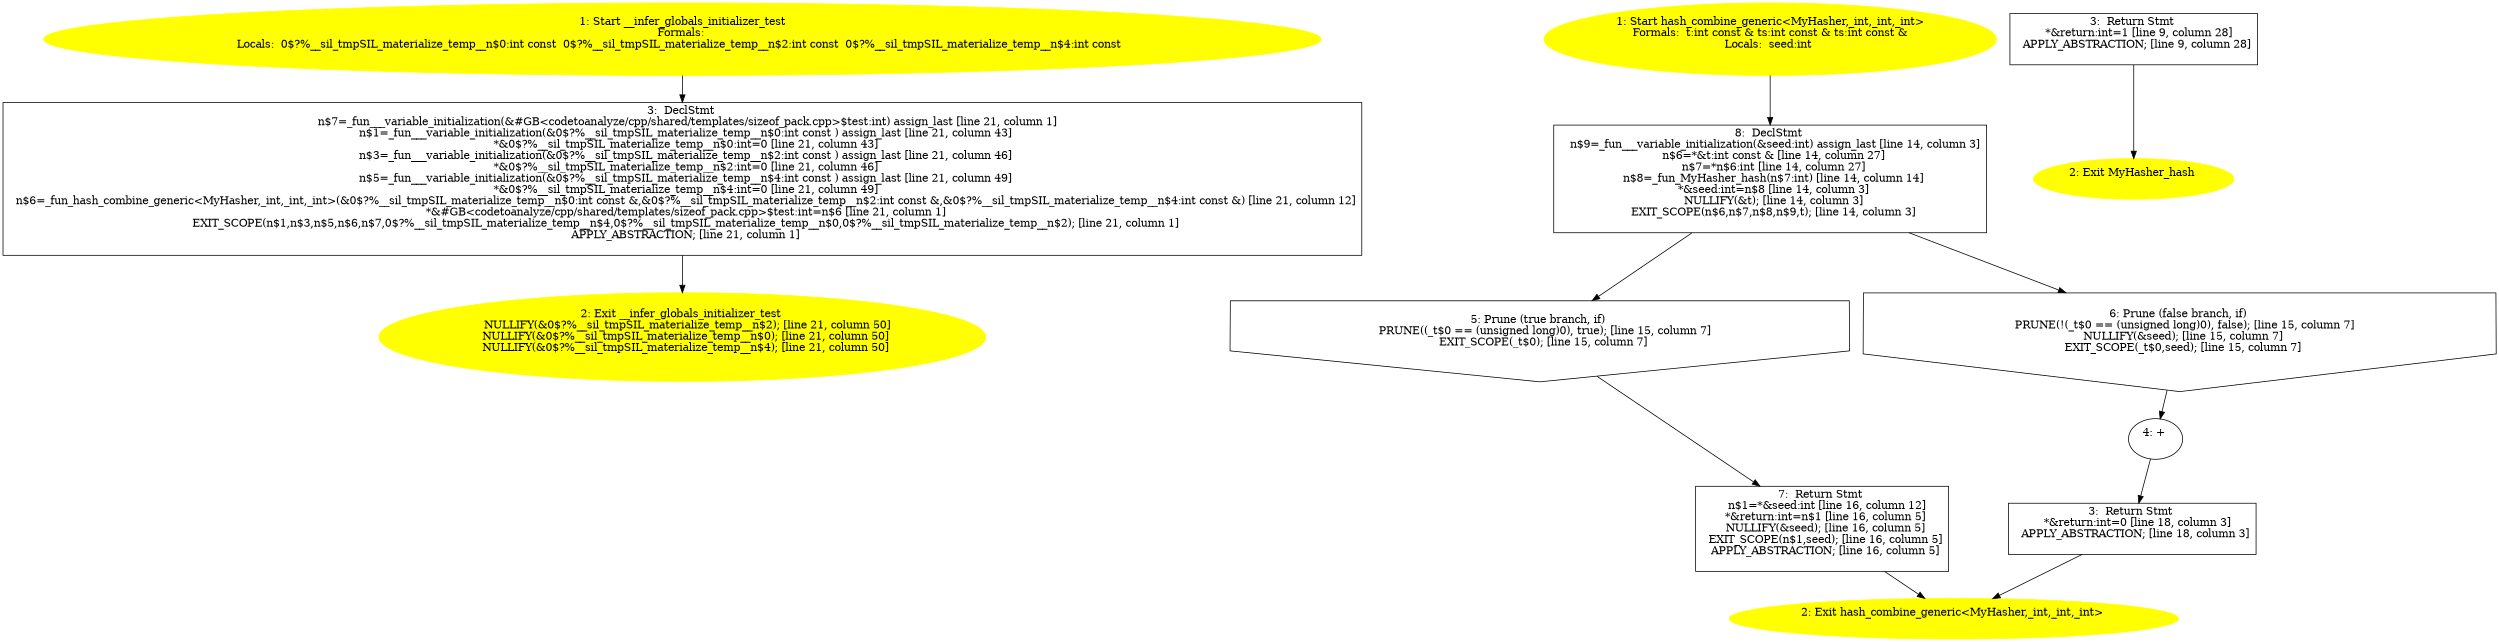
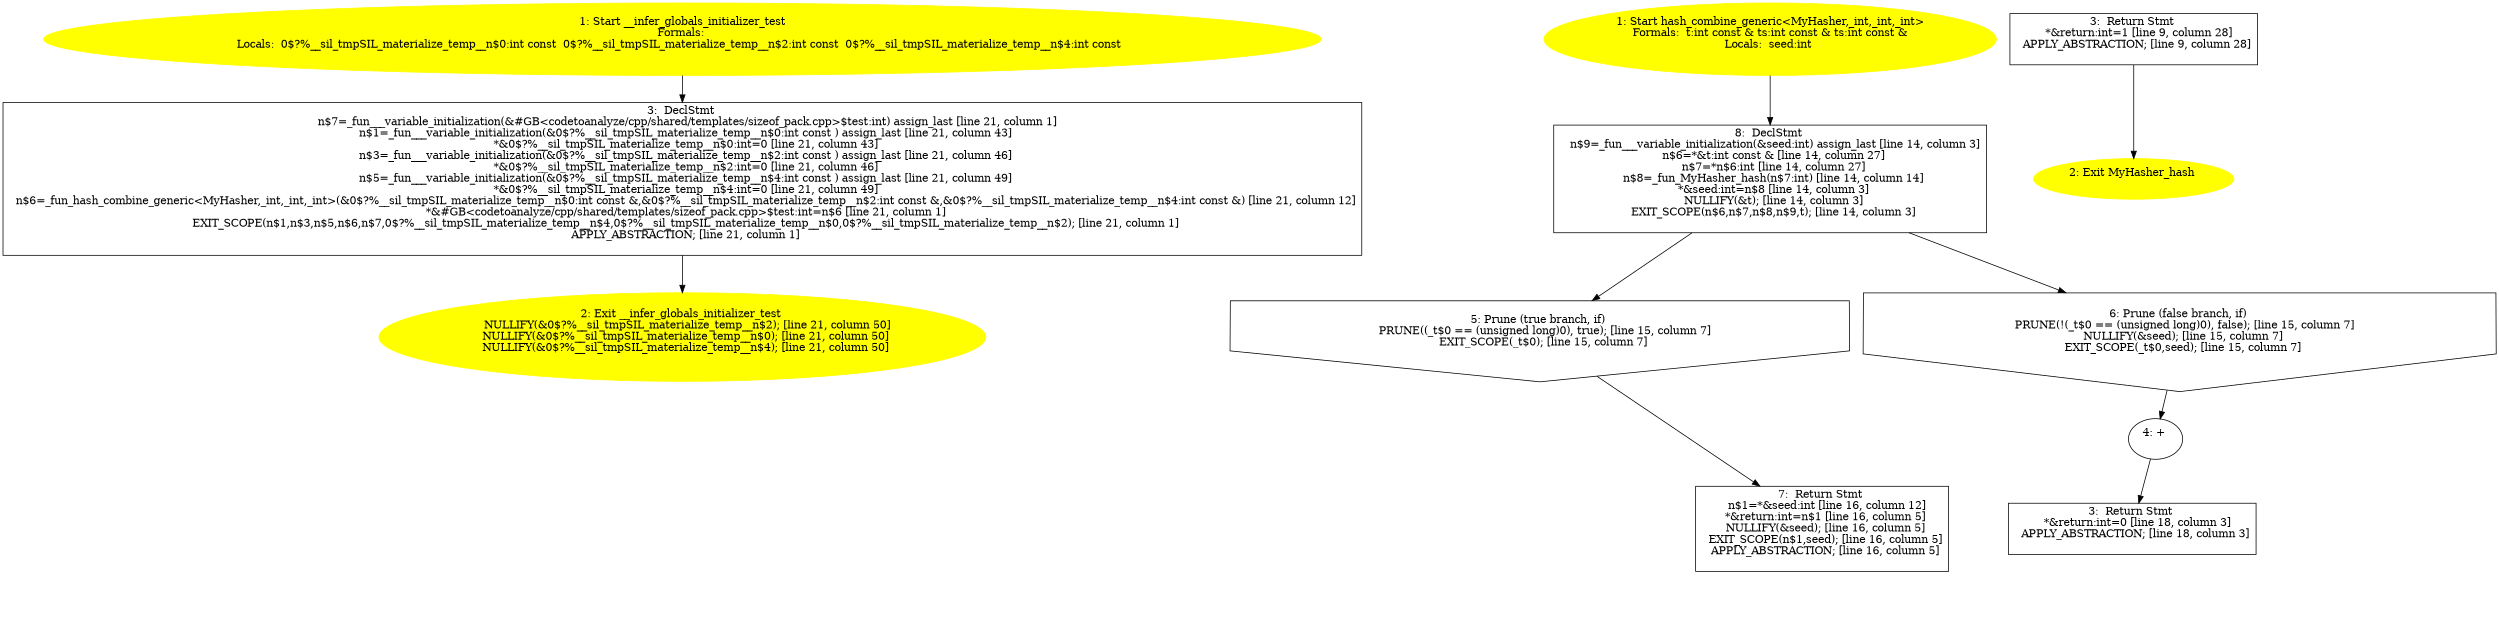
(1954, 619) -> none
